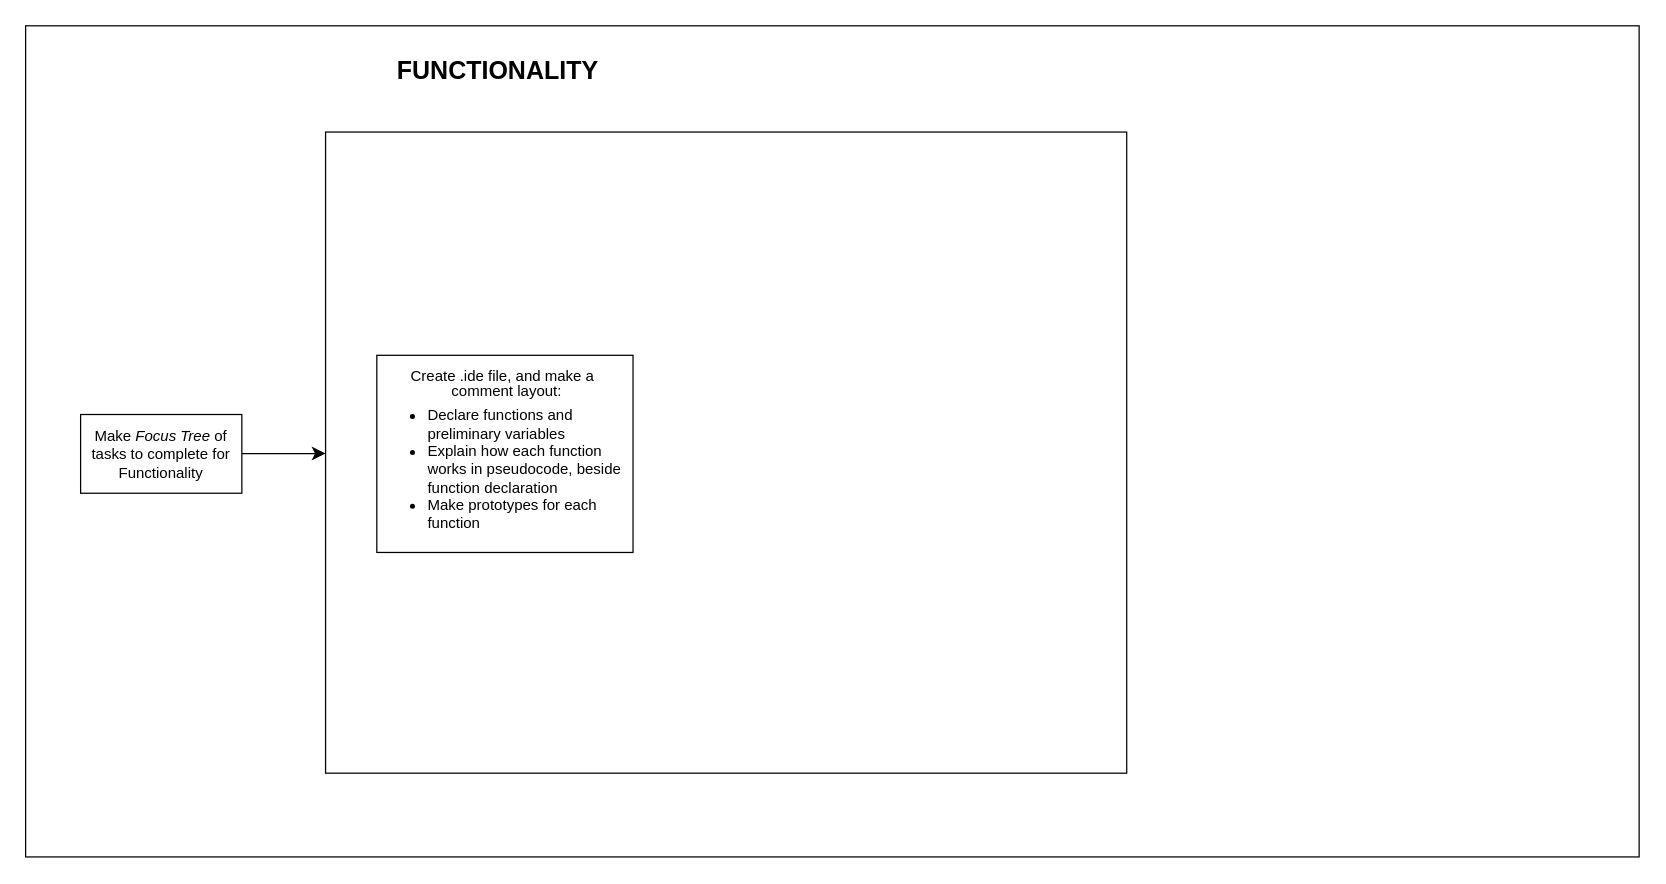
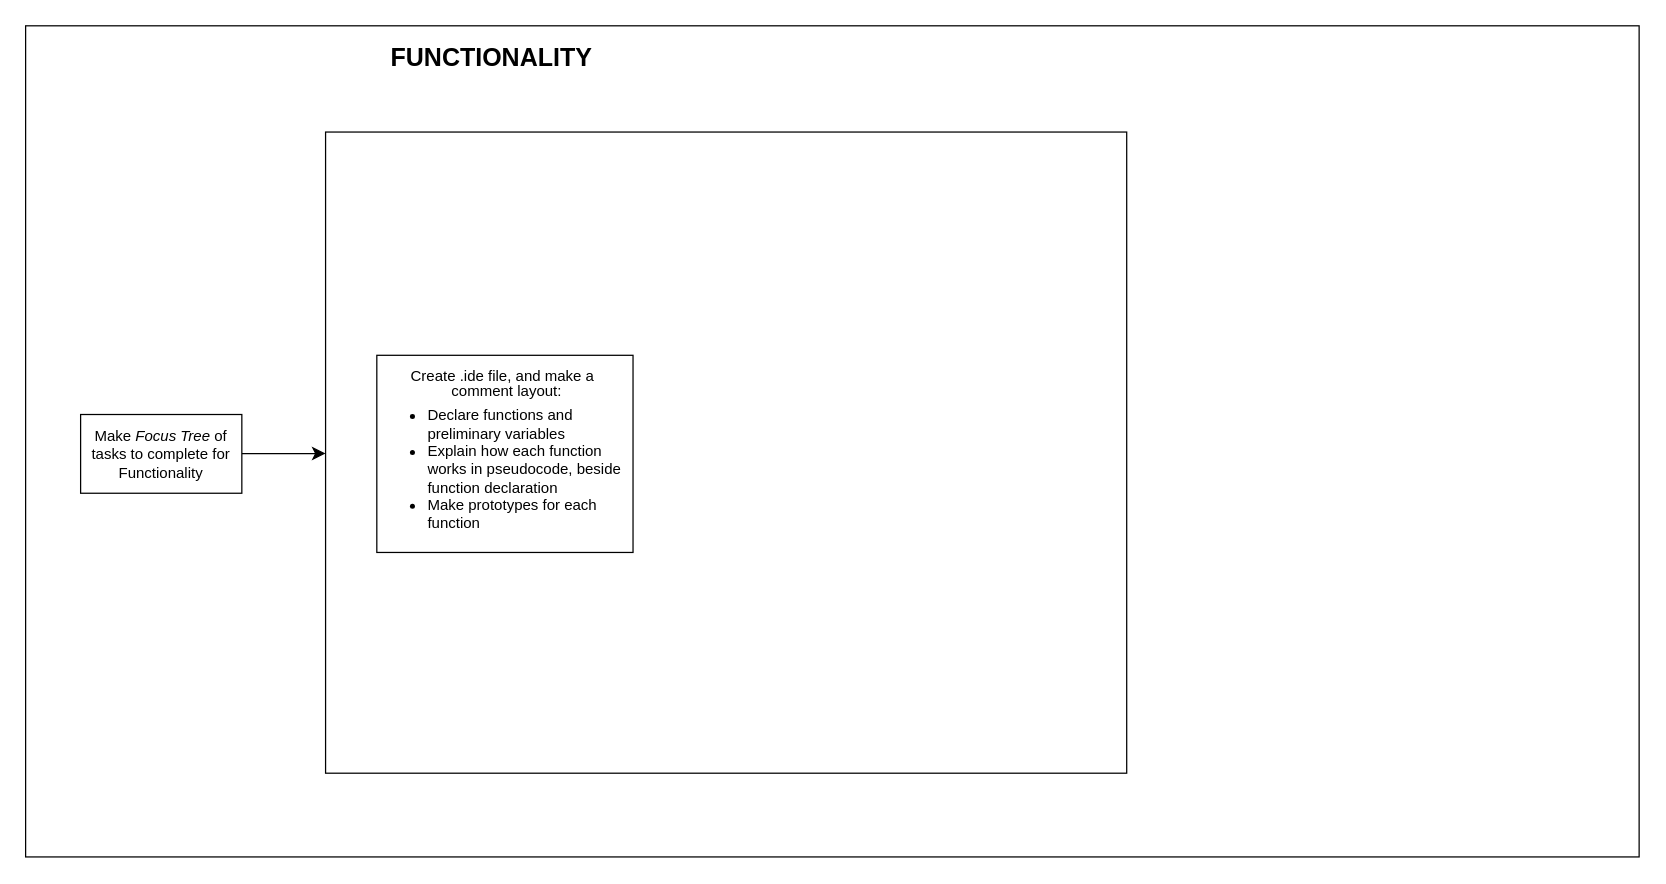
(498, 69) -> (491, 57)
